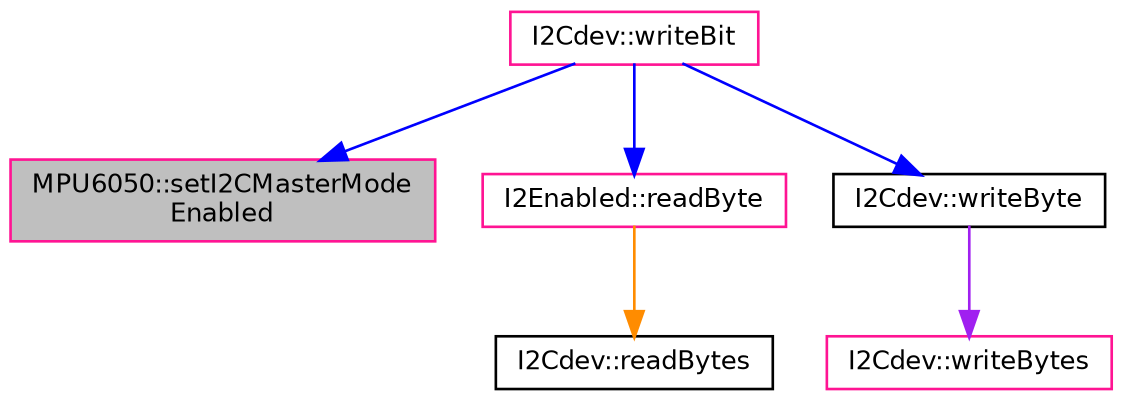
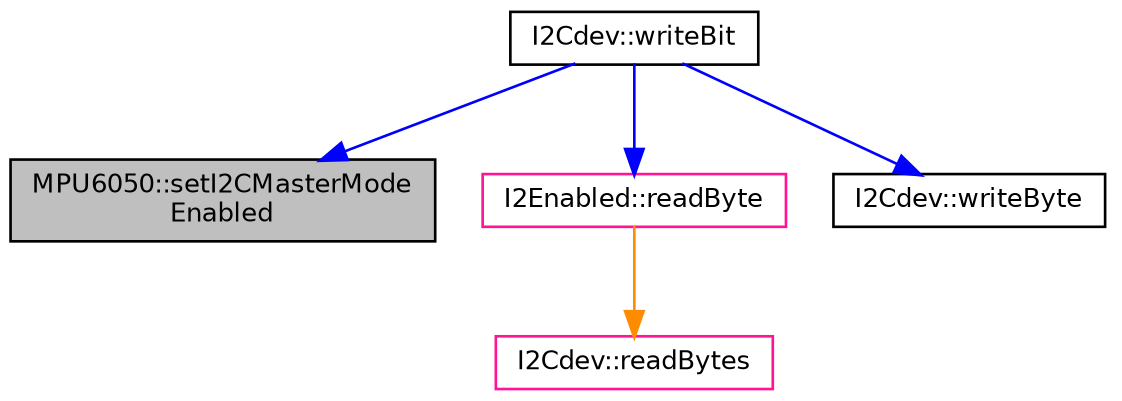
(634, 38) -> (634, 38)
(223, 200) -> (223, 200)
(634, 363) -> (634, 363)
(969, 363) -> none
